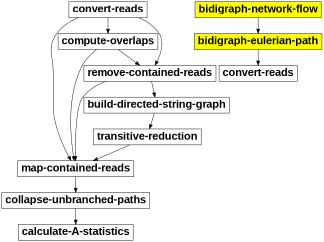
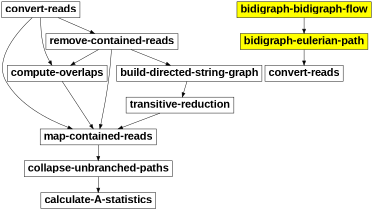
(258, 10) -> (304, 10)
(127, 56) -> (87, 56)
